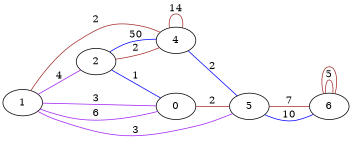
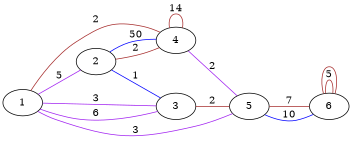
(213, 73) -> (213, 73)
(59, 76) -> (59, 76)
(176, 106) -> (176, 106)
